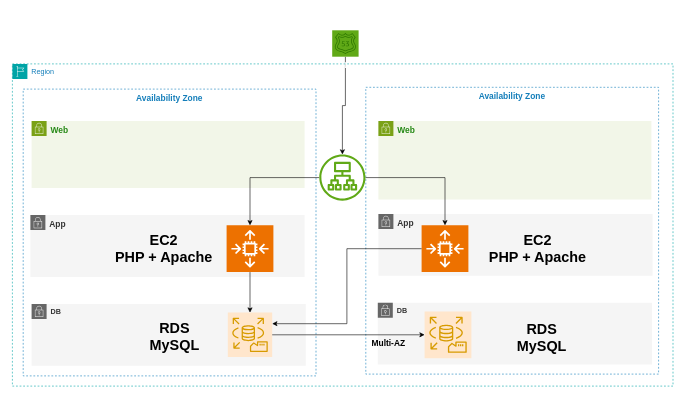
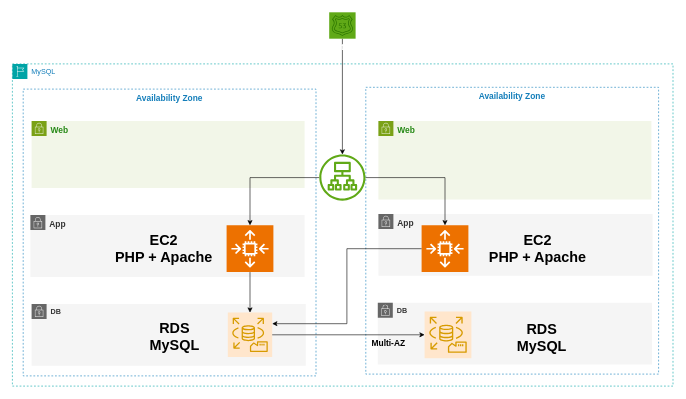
(345, 44) -> (342, 26)
(43, 72) -> (42, 72)
